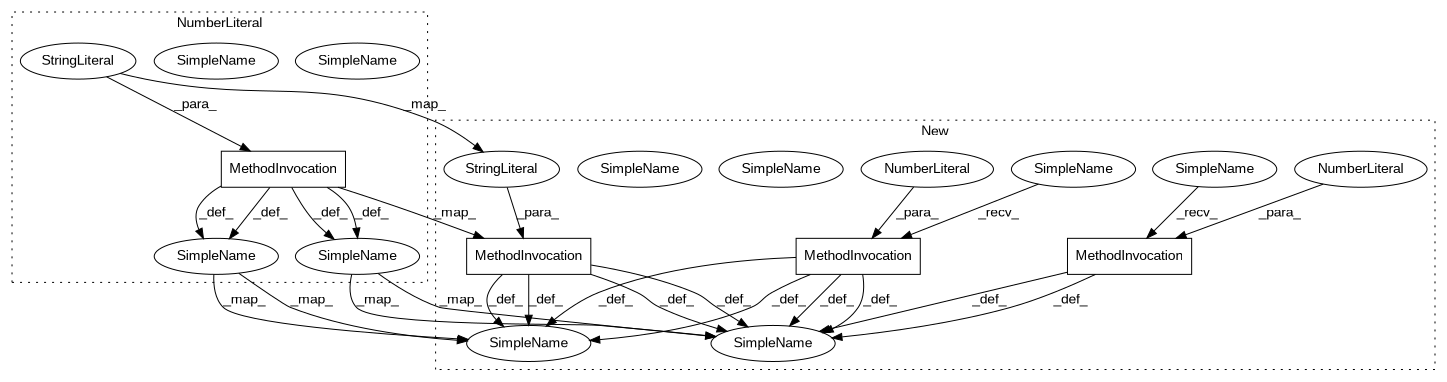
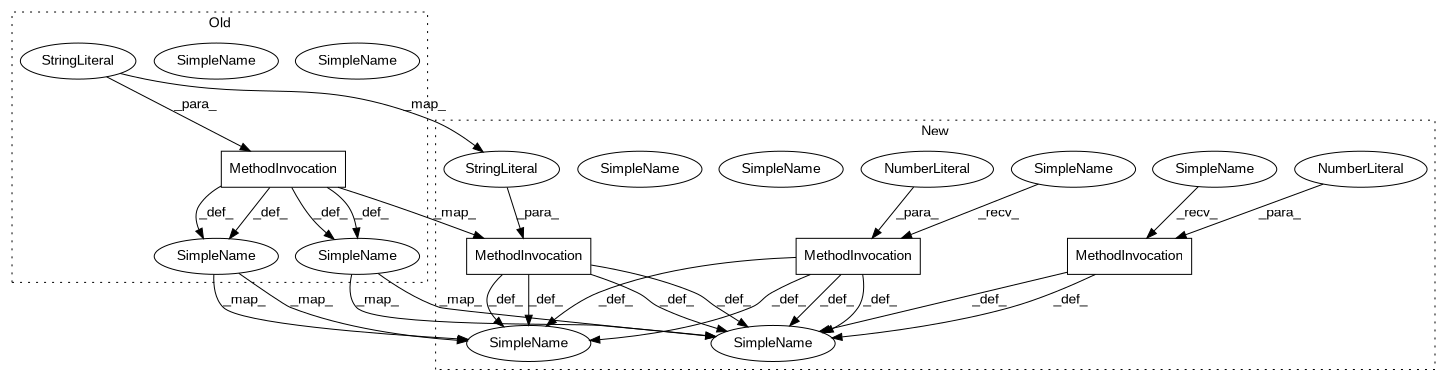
(220, 24) -> (220, 24)
